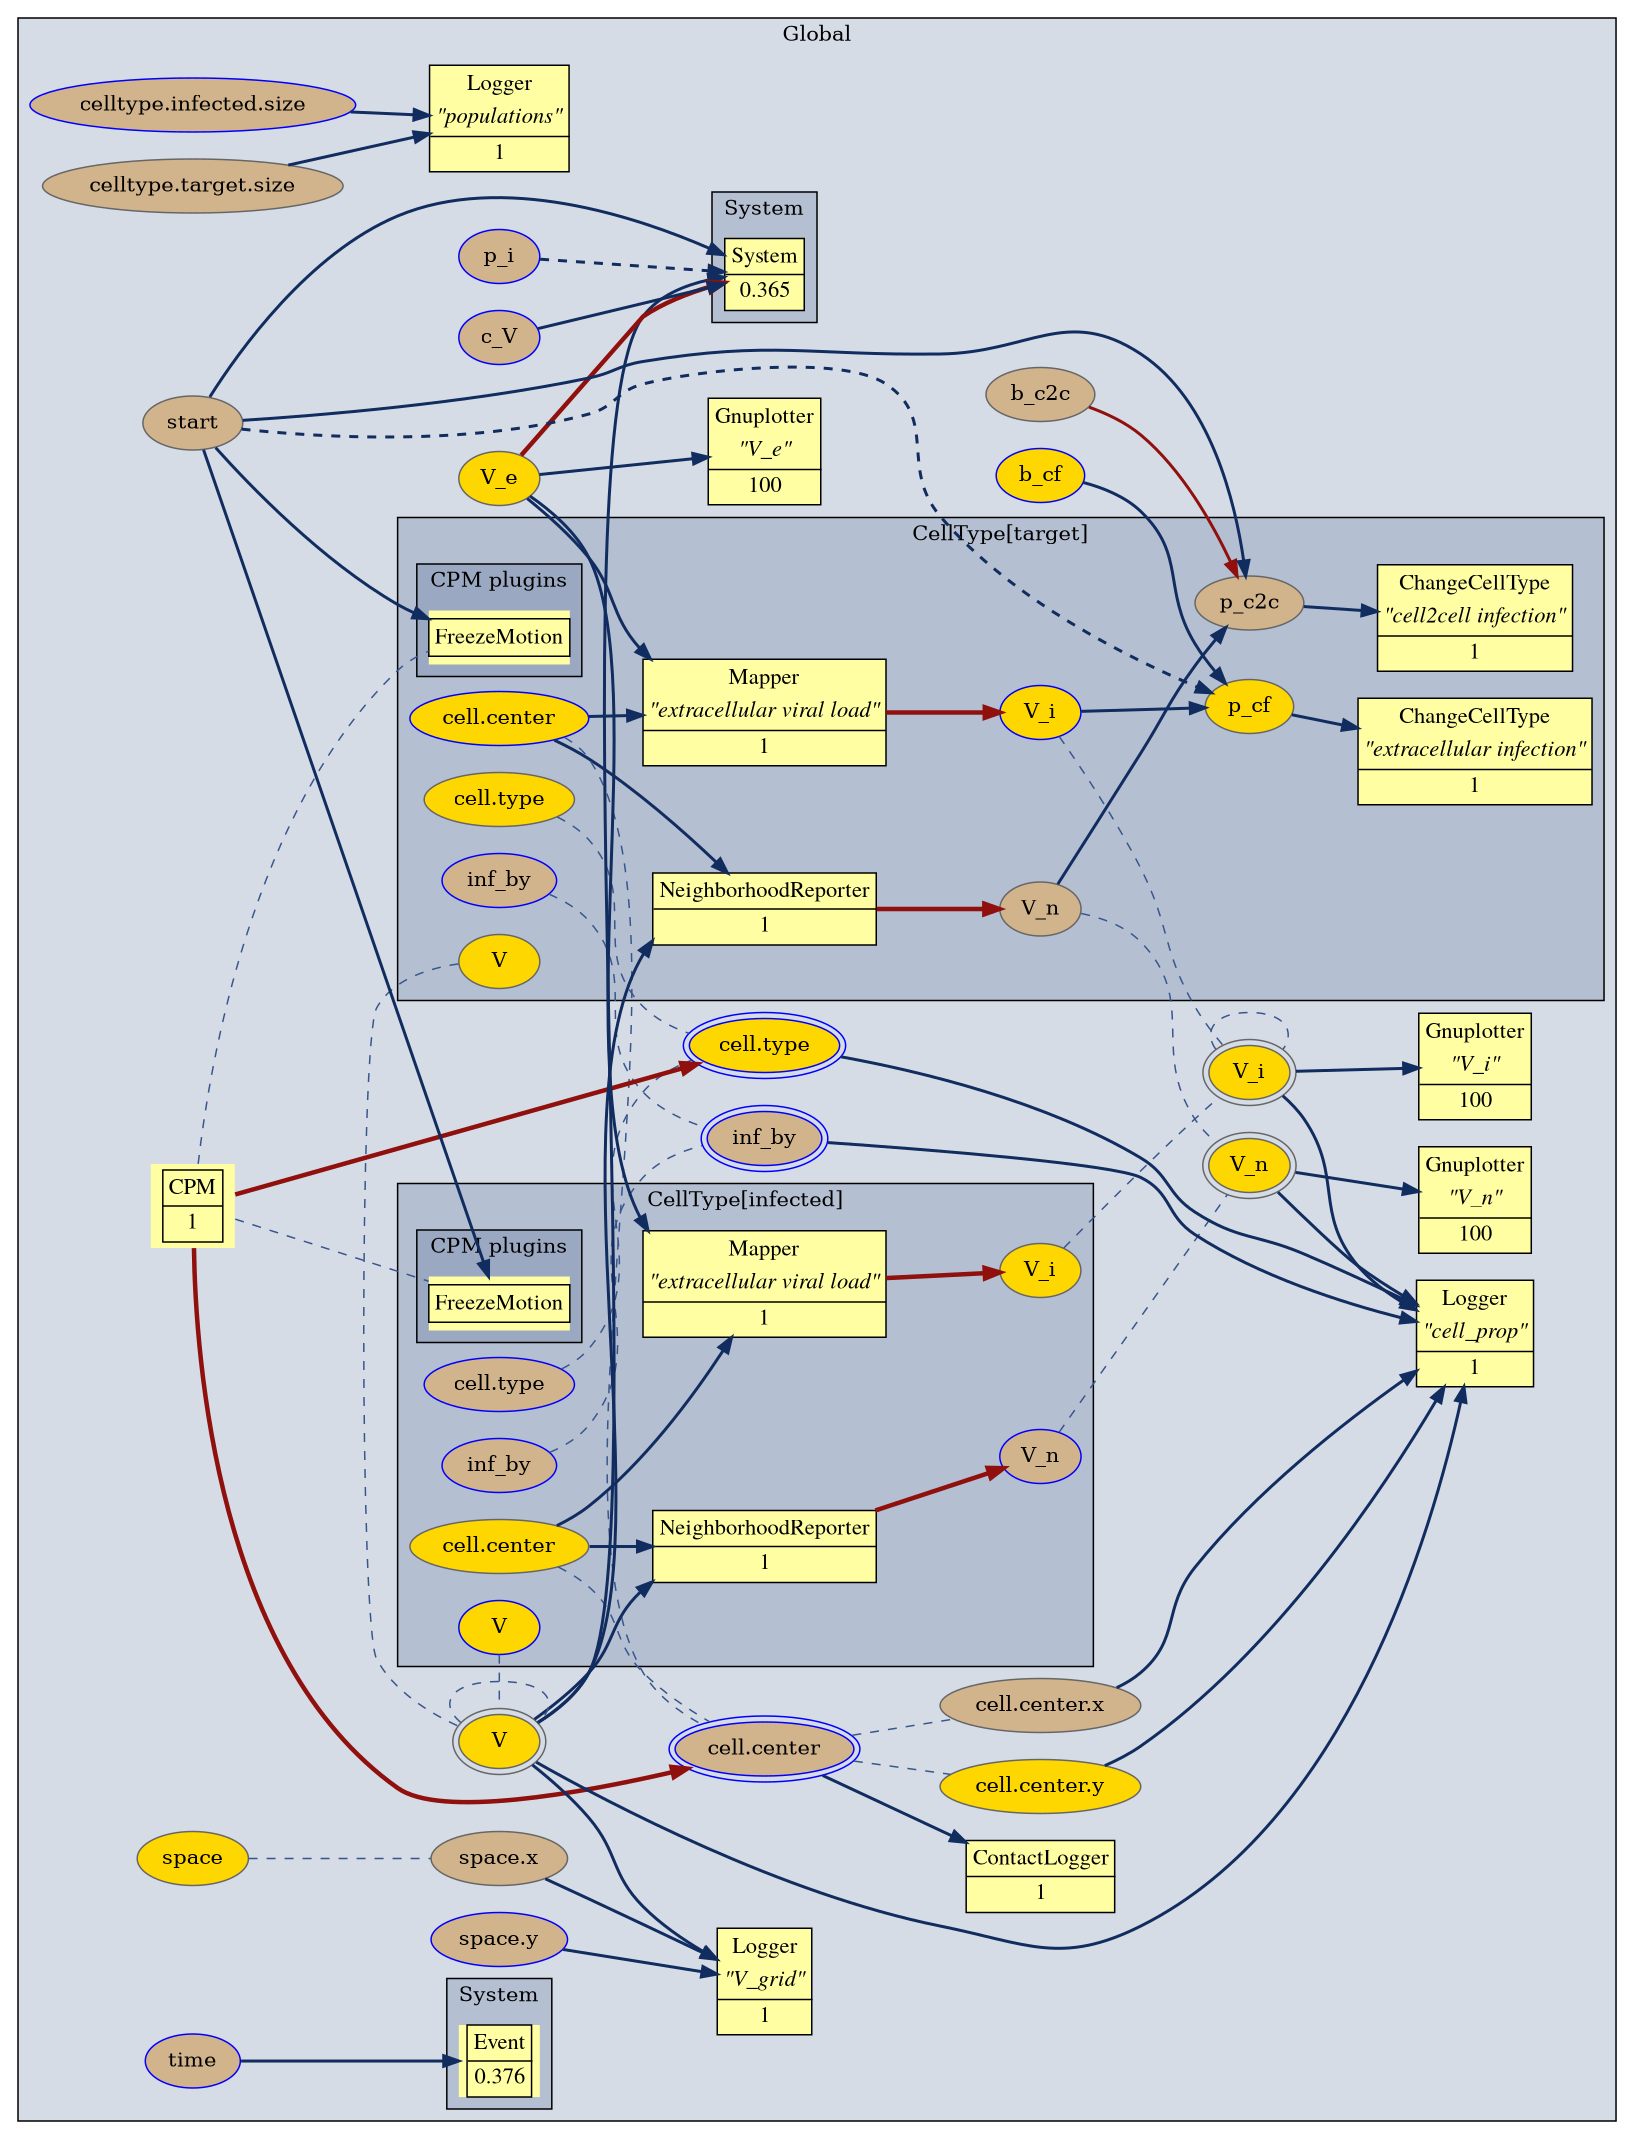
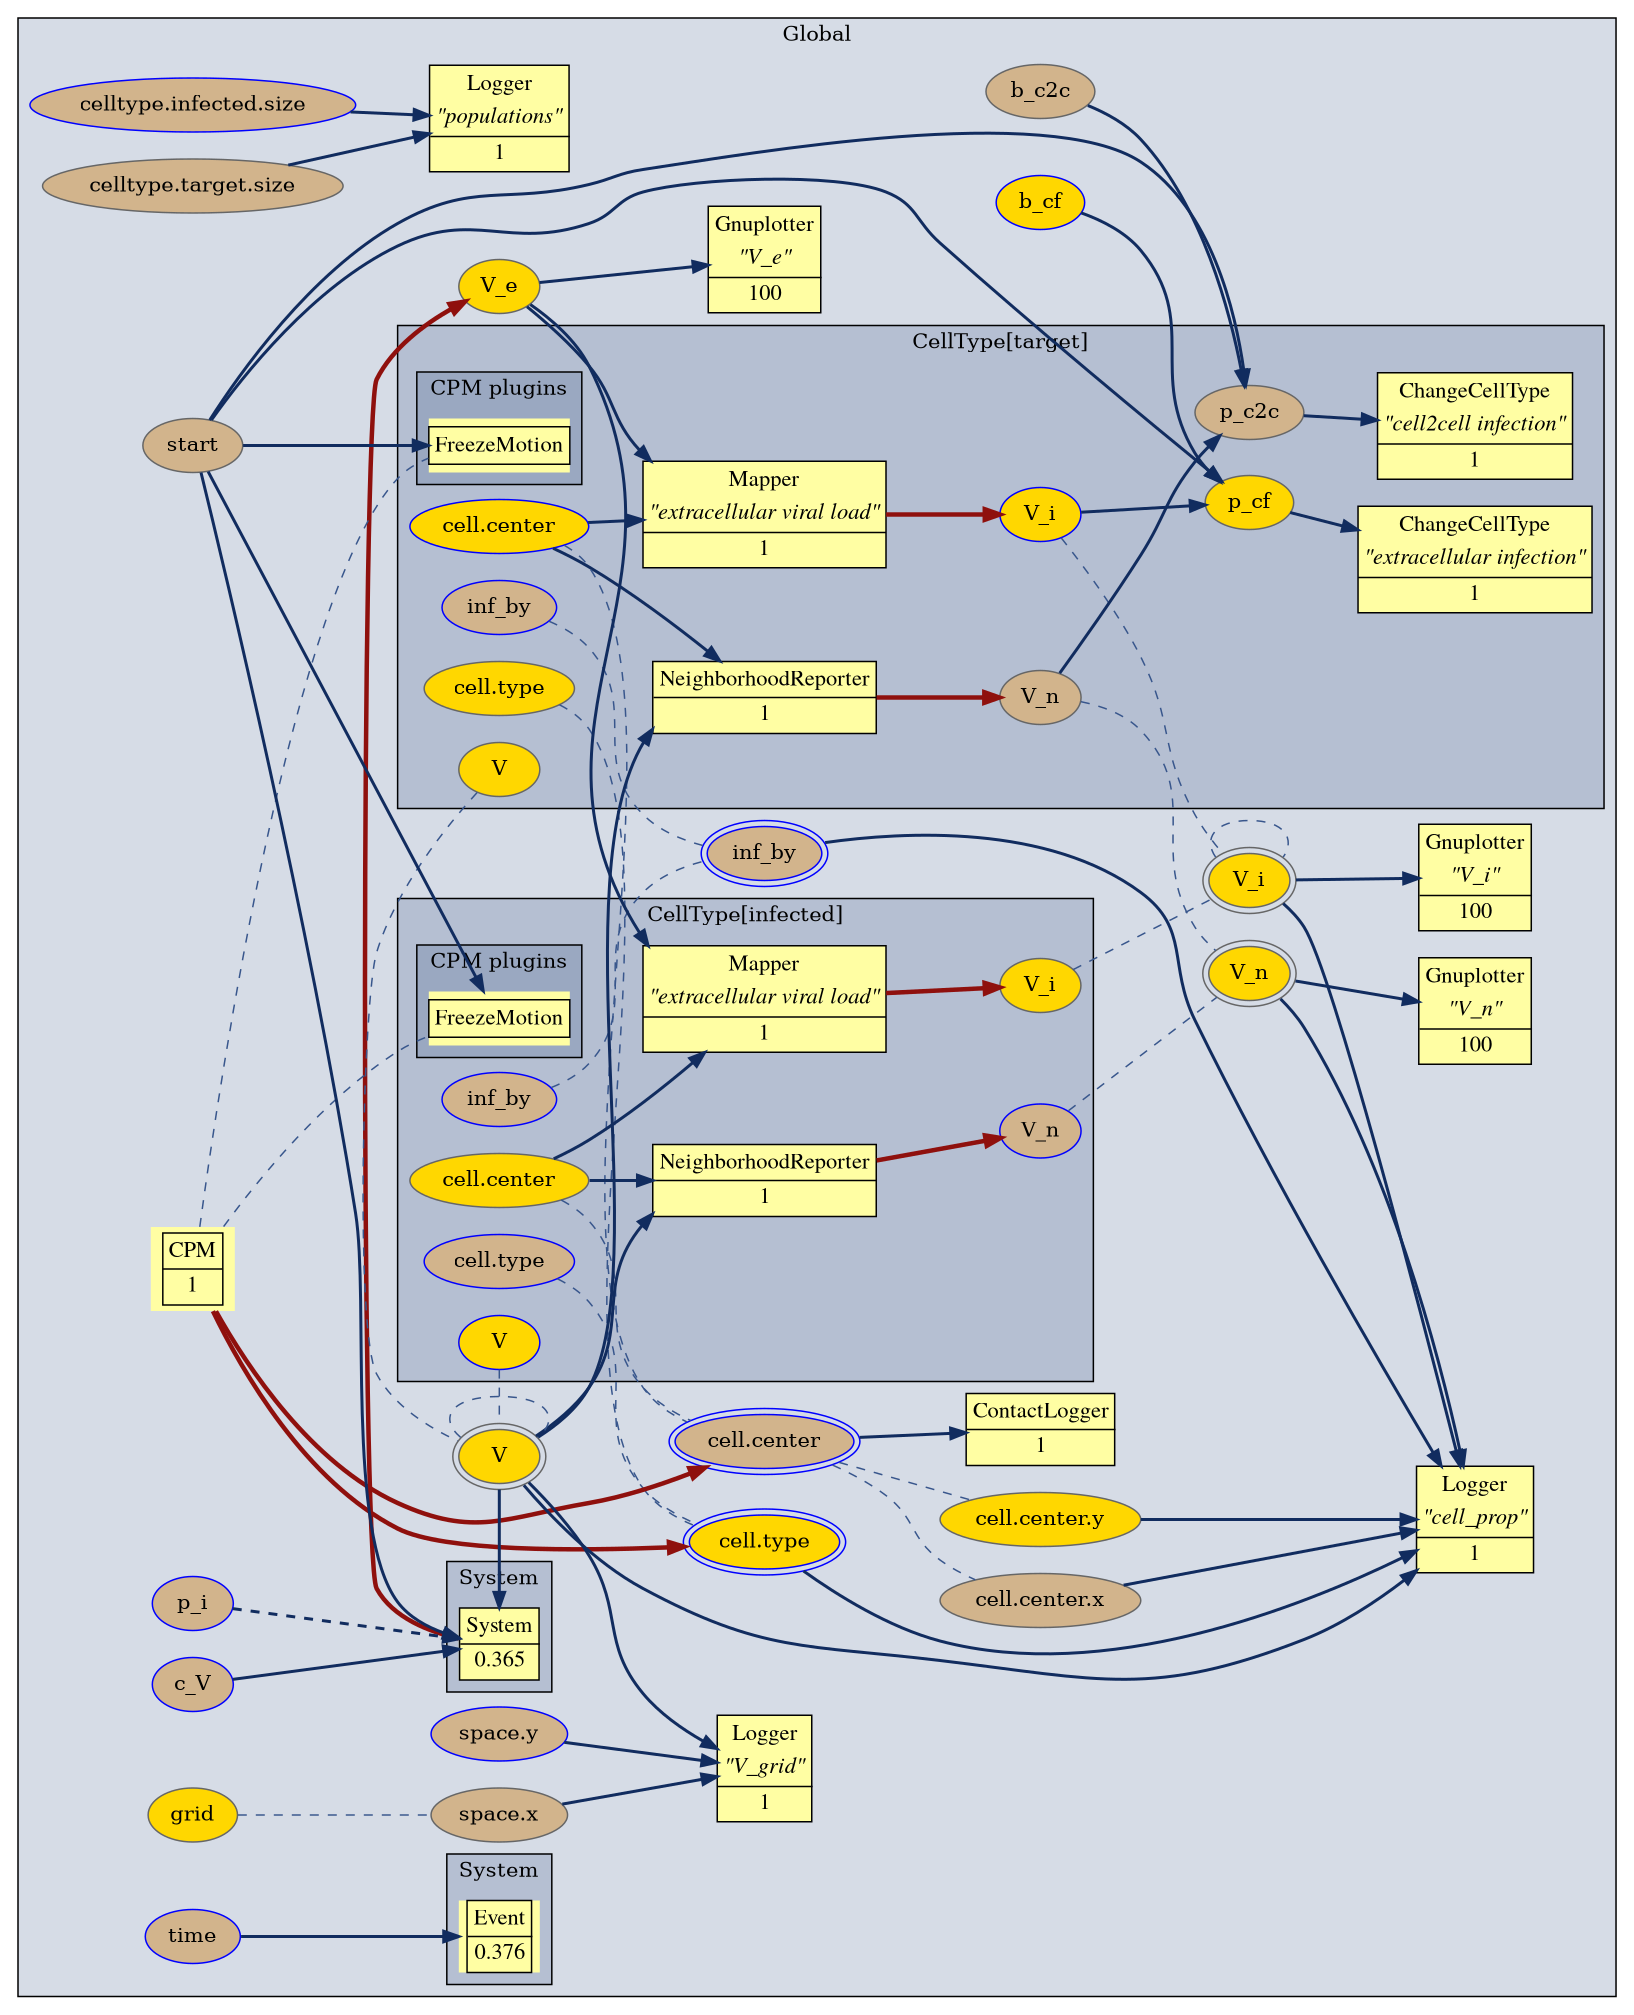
(606, 358) -> (365, 946)
(789, 367) -> (722, 181)
(1175, 470) -> (1161, 164)
(193, 1858) -> (193, 1815)
